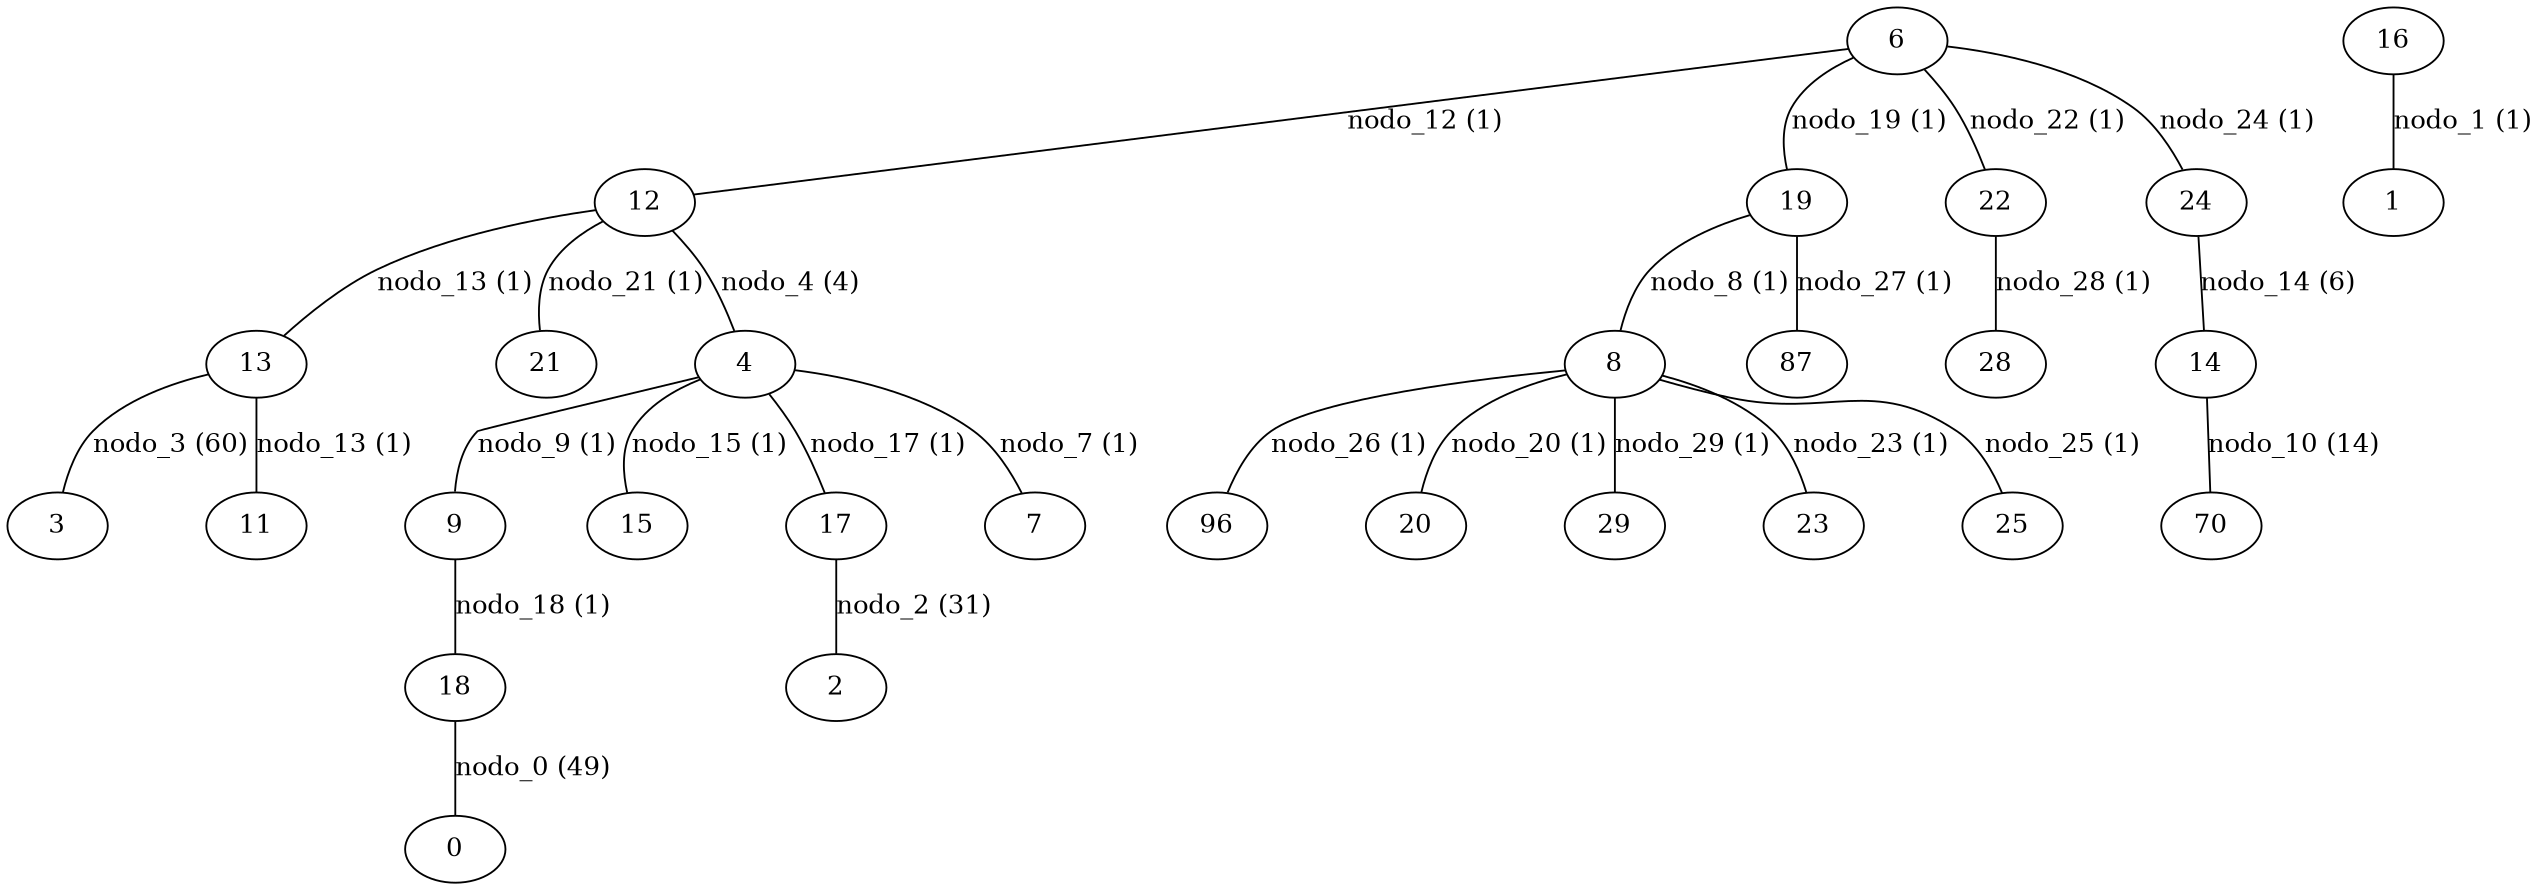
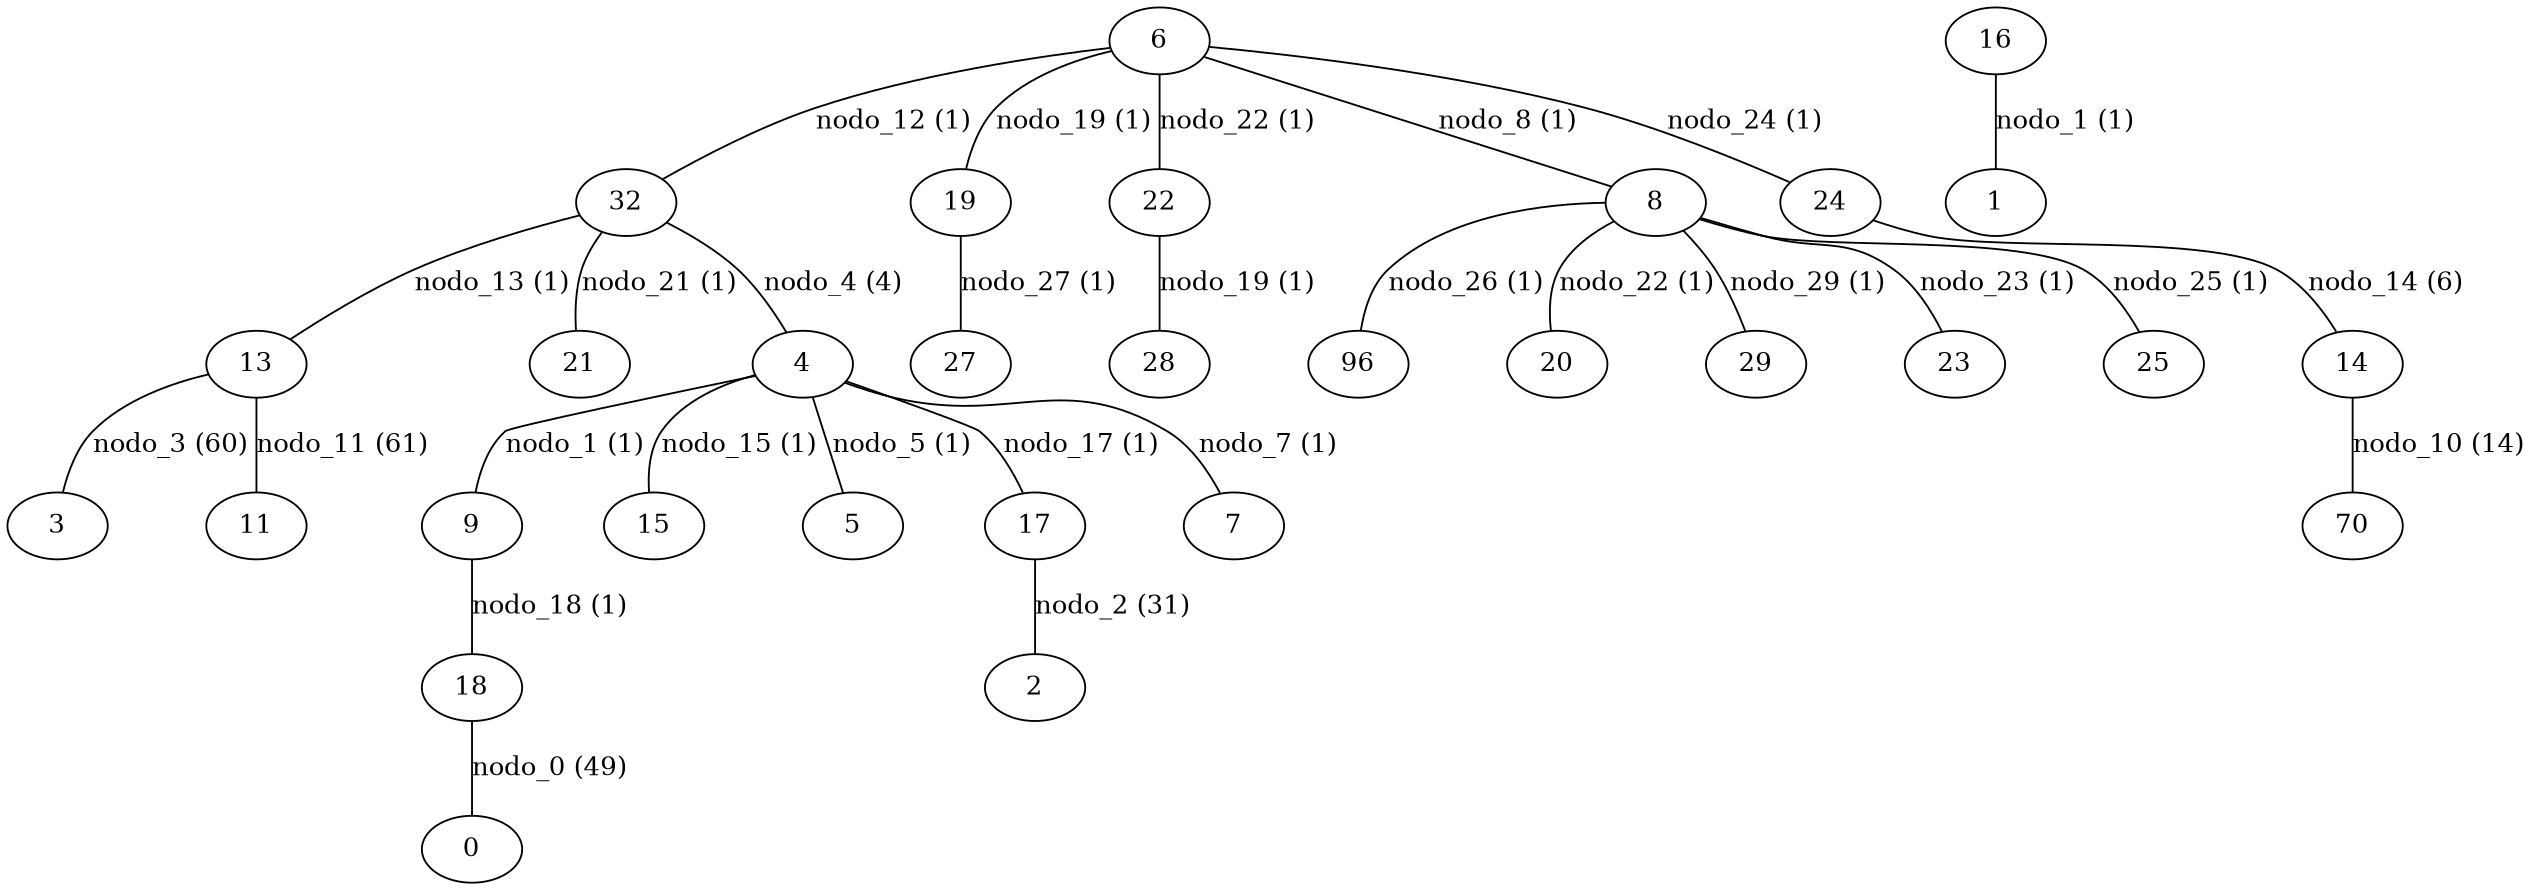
(645, 203) -> (626, 203)
(1667, 254) -> (1408, 122)
(2074, 283) -> (1238, 283)
(1797, 364) -> (961, 364)
(334, 445) -> (343, 445)
(547, 445) -> (575, 445)
(1529, 445) -> (1637, 283)
none -> (853, 526)
